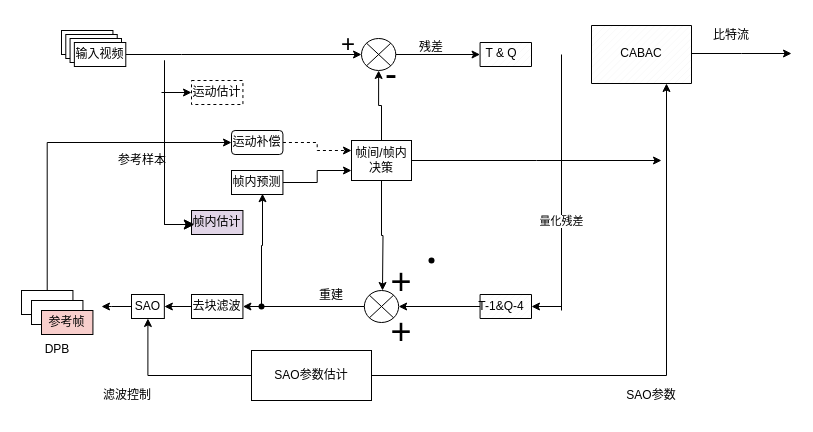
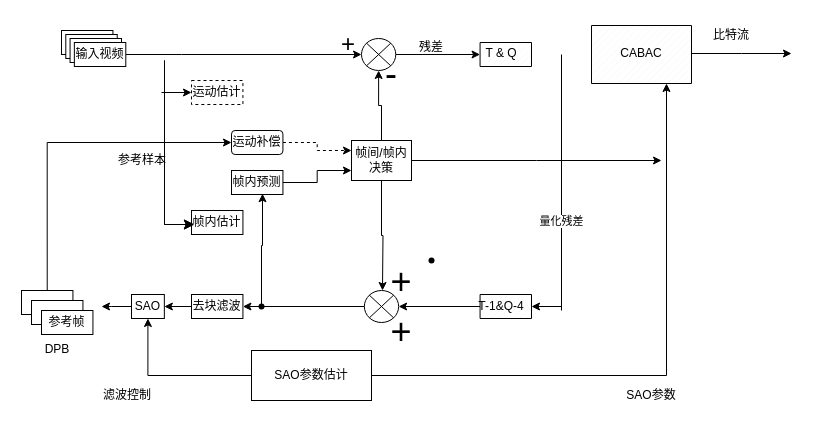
(217, 223) -> (217, 223)
(332, 296) -> none
(67, 323) -> (67, 323)
